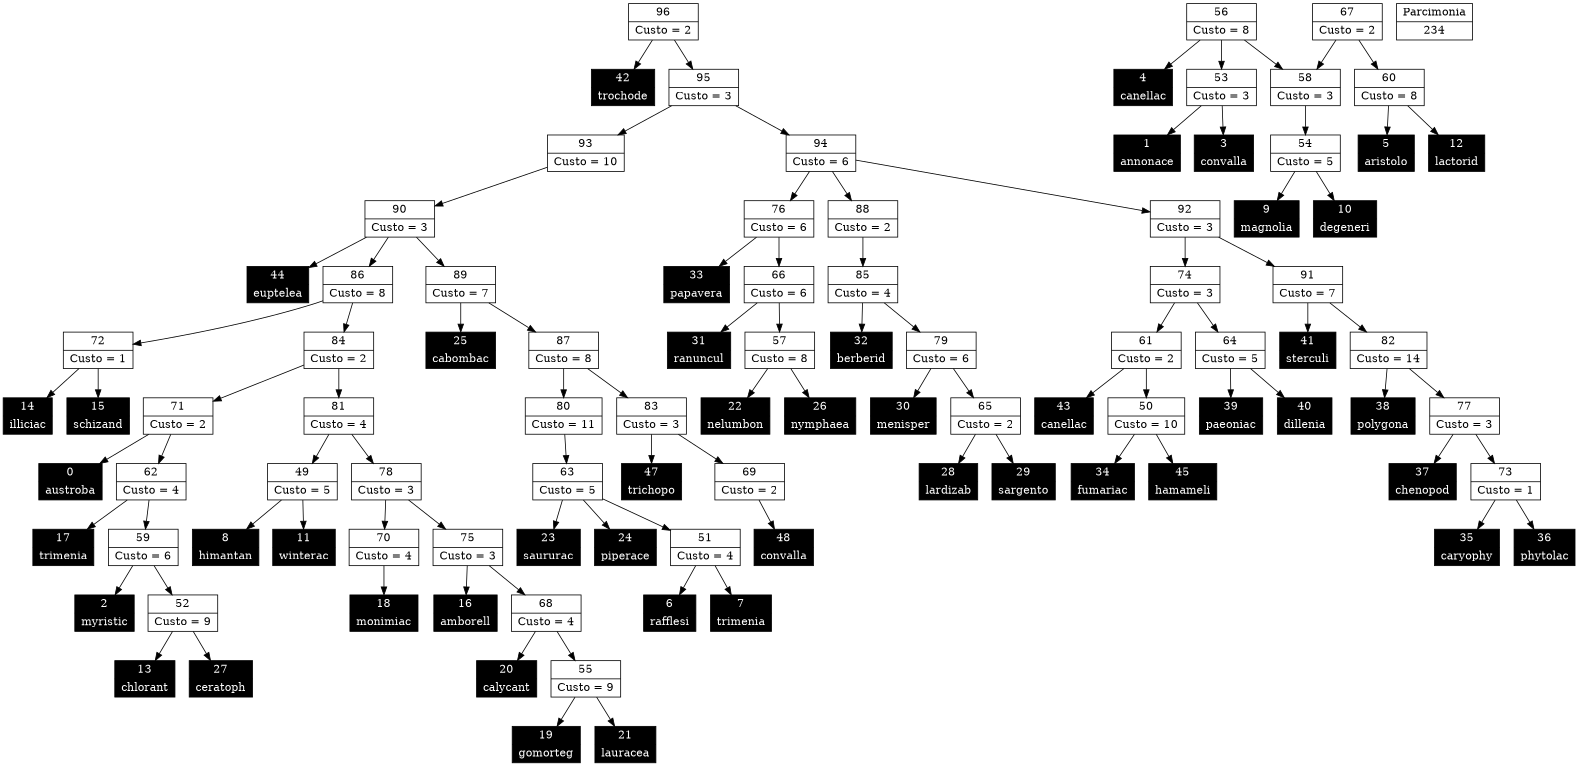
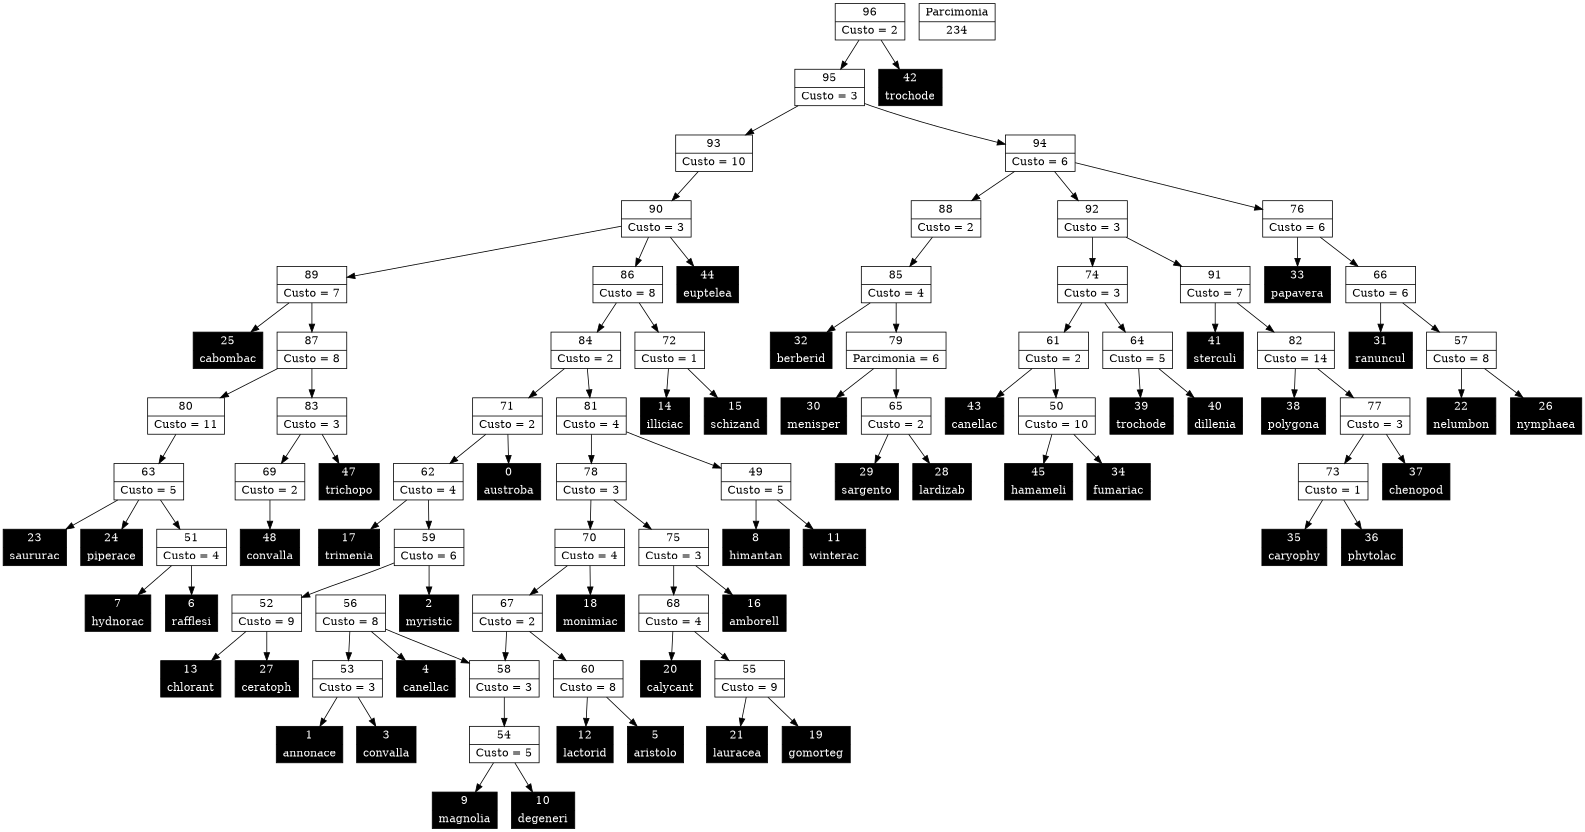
(941, 359) -> (896, 359)
(1231, 425) -> (1142, 425)
none -> (552, 578)
(741, 622) -> (118, 622)
